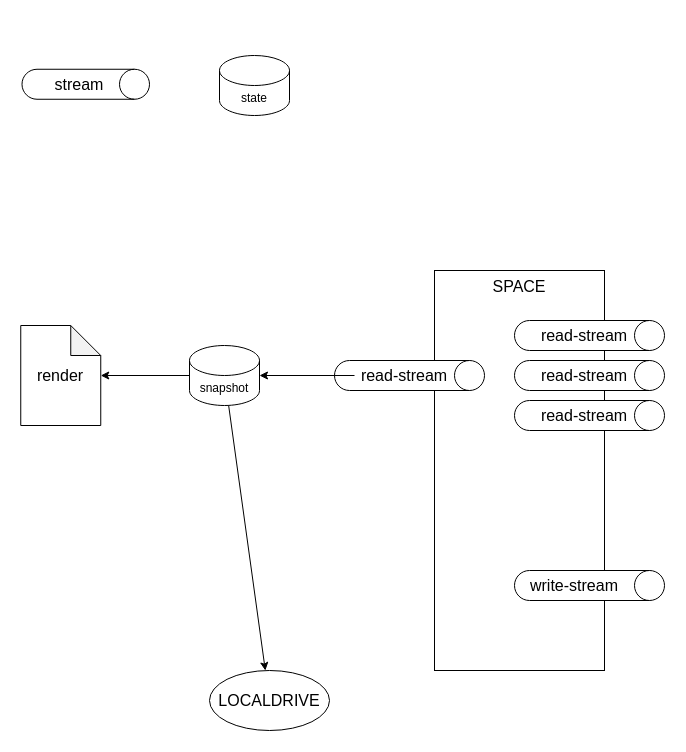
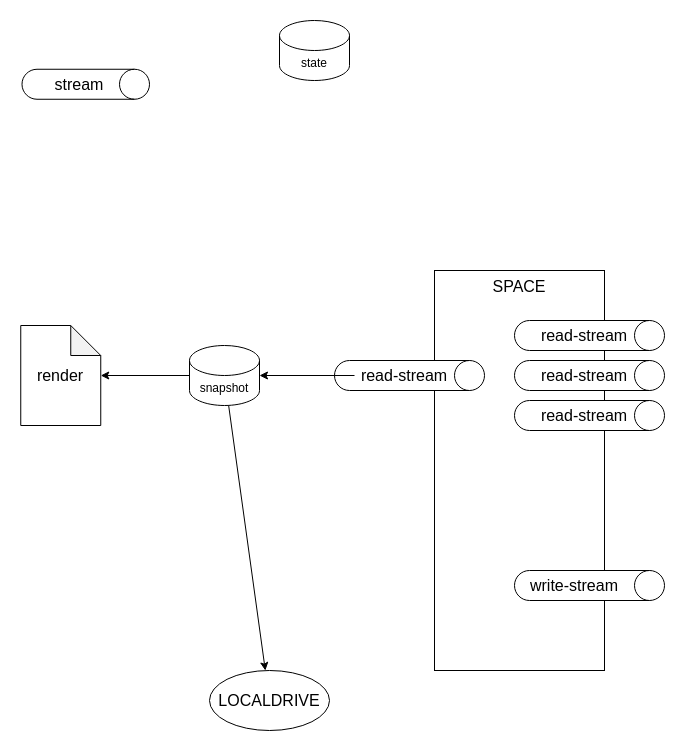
(255, 86) -> (315, 51)
